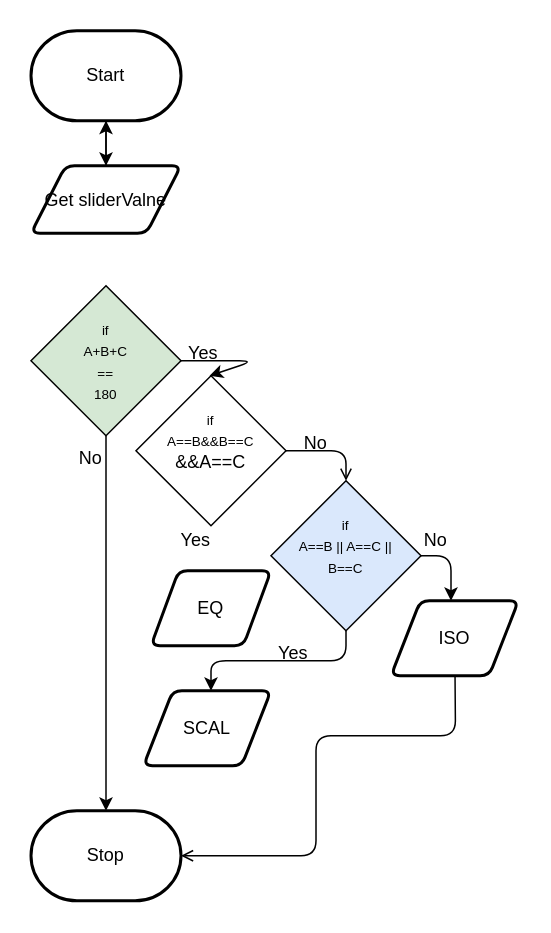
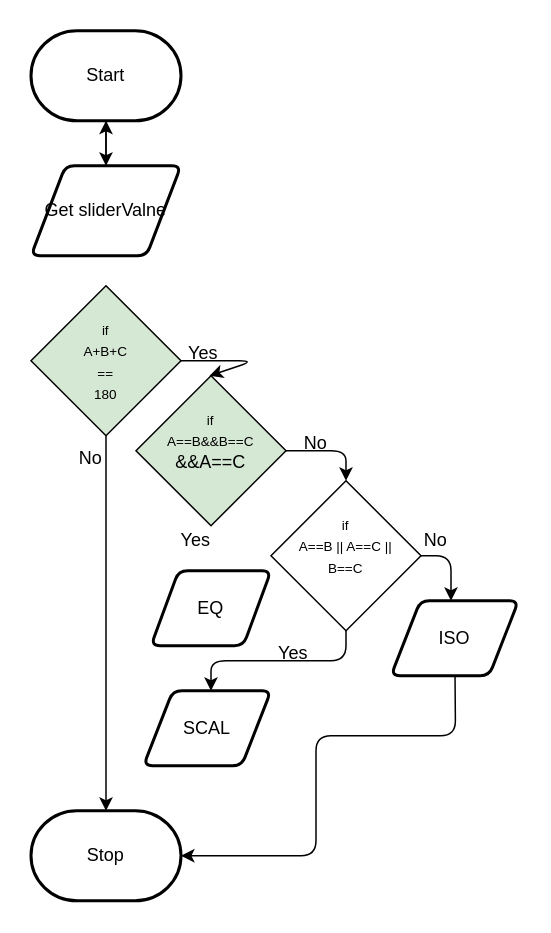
(106, 200) -> (106, 211)
(211, 451) -> (211, 451)
(345, 460) -> (346, 459)
(346, 556) -> (346, 556)
(190, 856) -> (192, 856)
